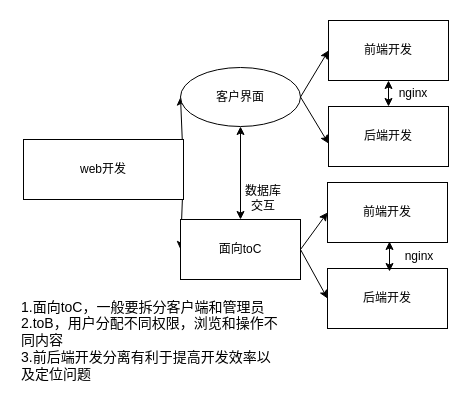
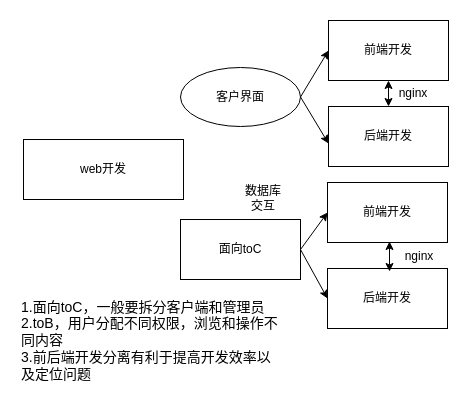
(182, 122) -> none
(241, 173) -> none
(182, 209) -> none
